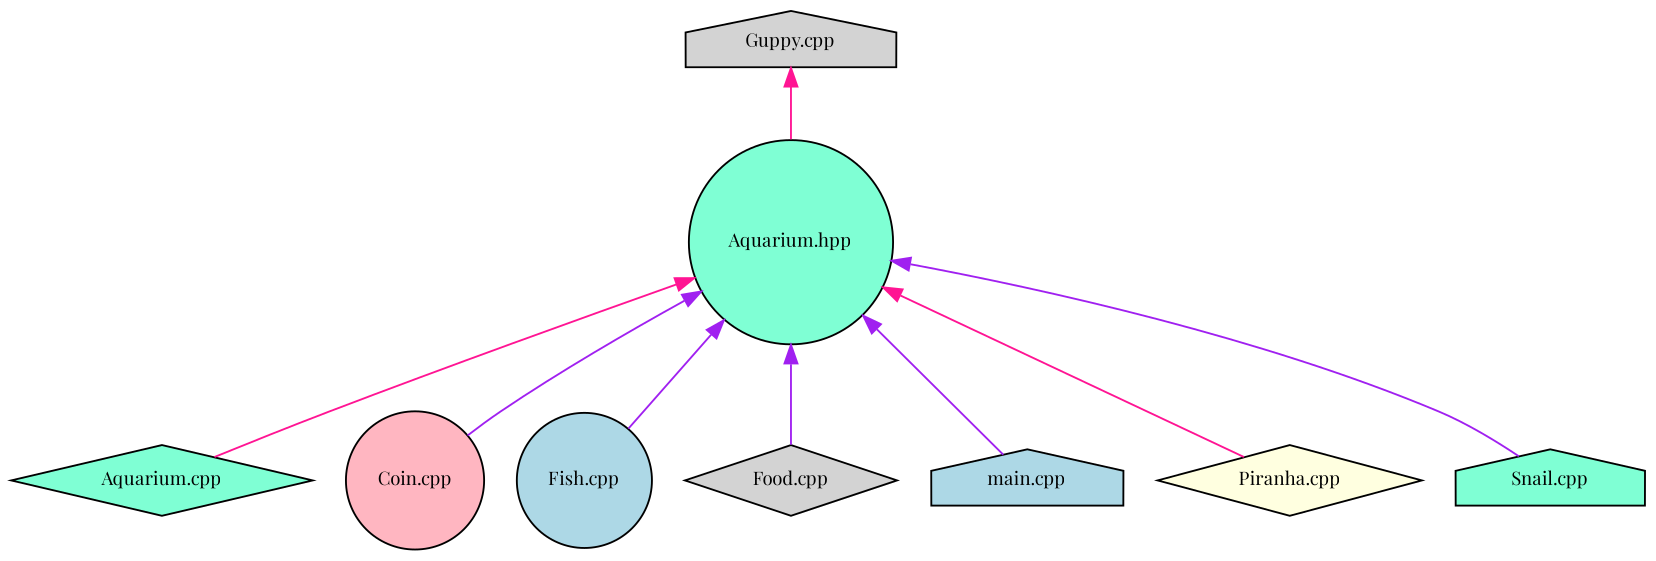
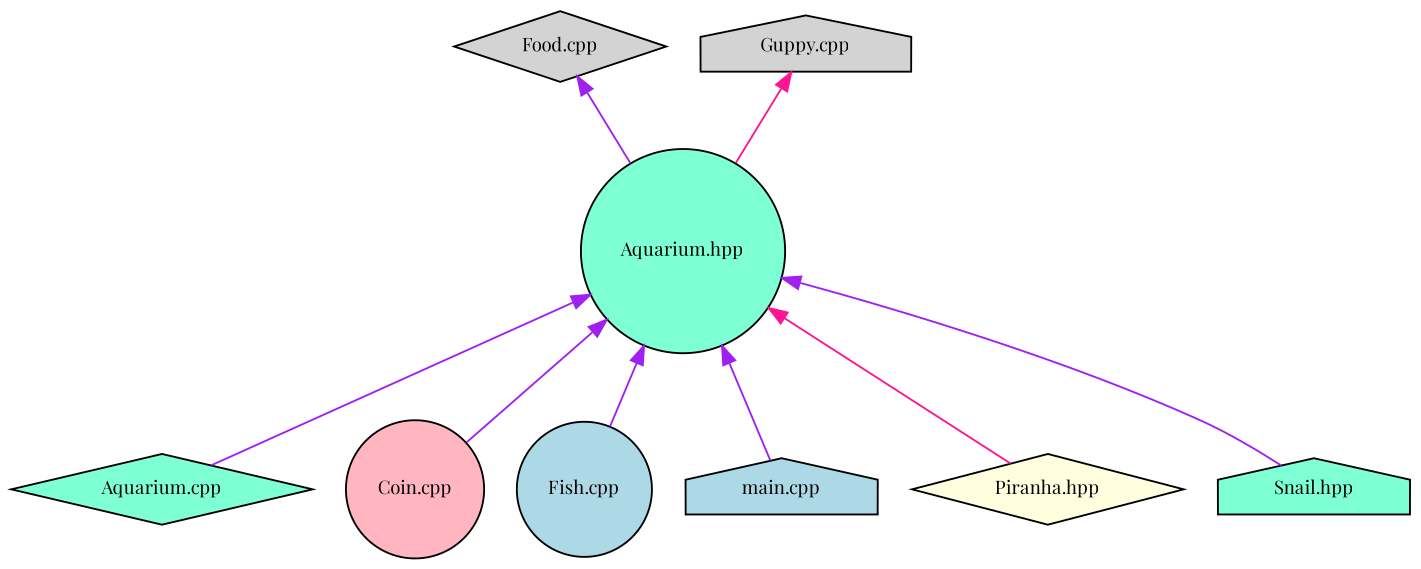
(445, 368) -> (392, 384)
(791, 404) -> (609, 128)
(1290, 480) -> (1048, 489)
(1550, 480) -> (1314, 489)
